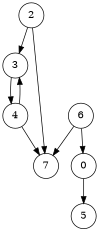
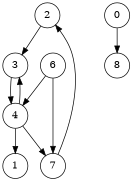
(38, 87) -> (75, 92)
(82, 137) -> (36, 88)
none -> (15, 166)
(84, 216) -> (117, 66)
